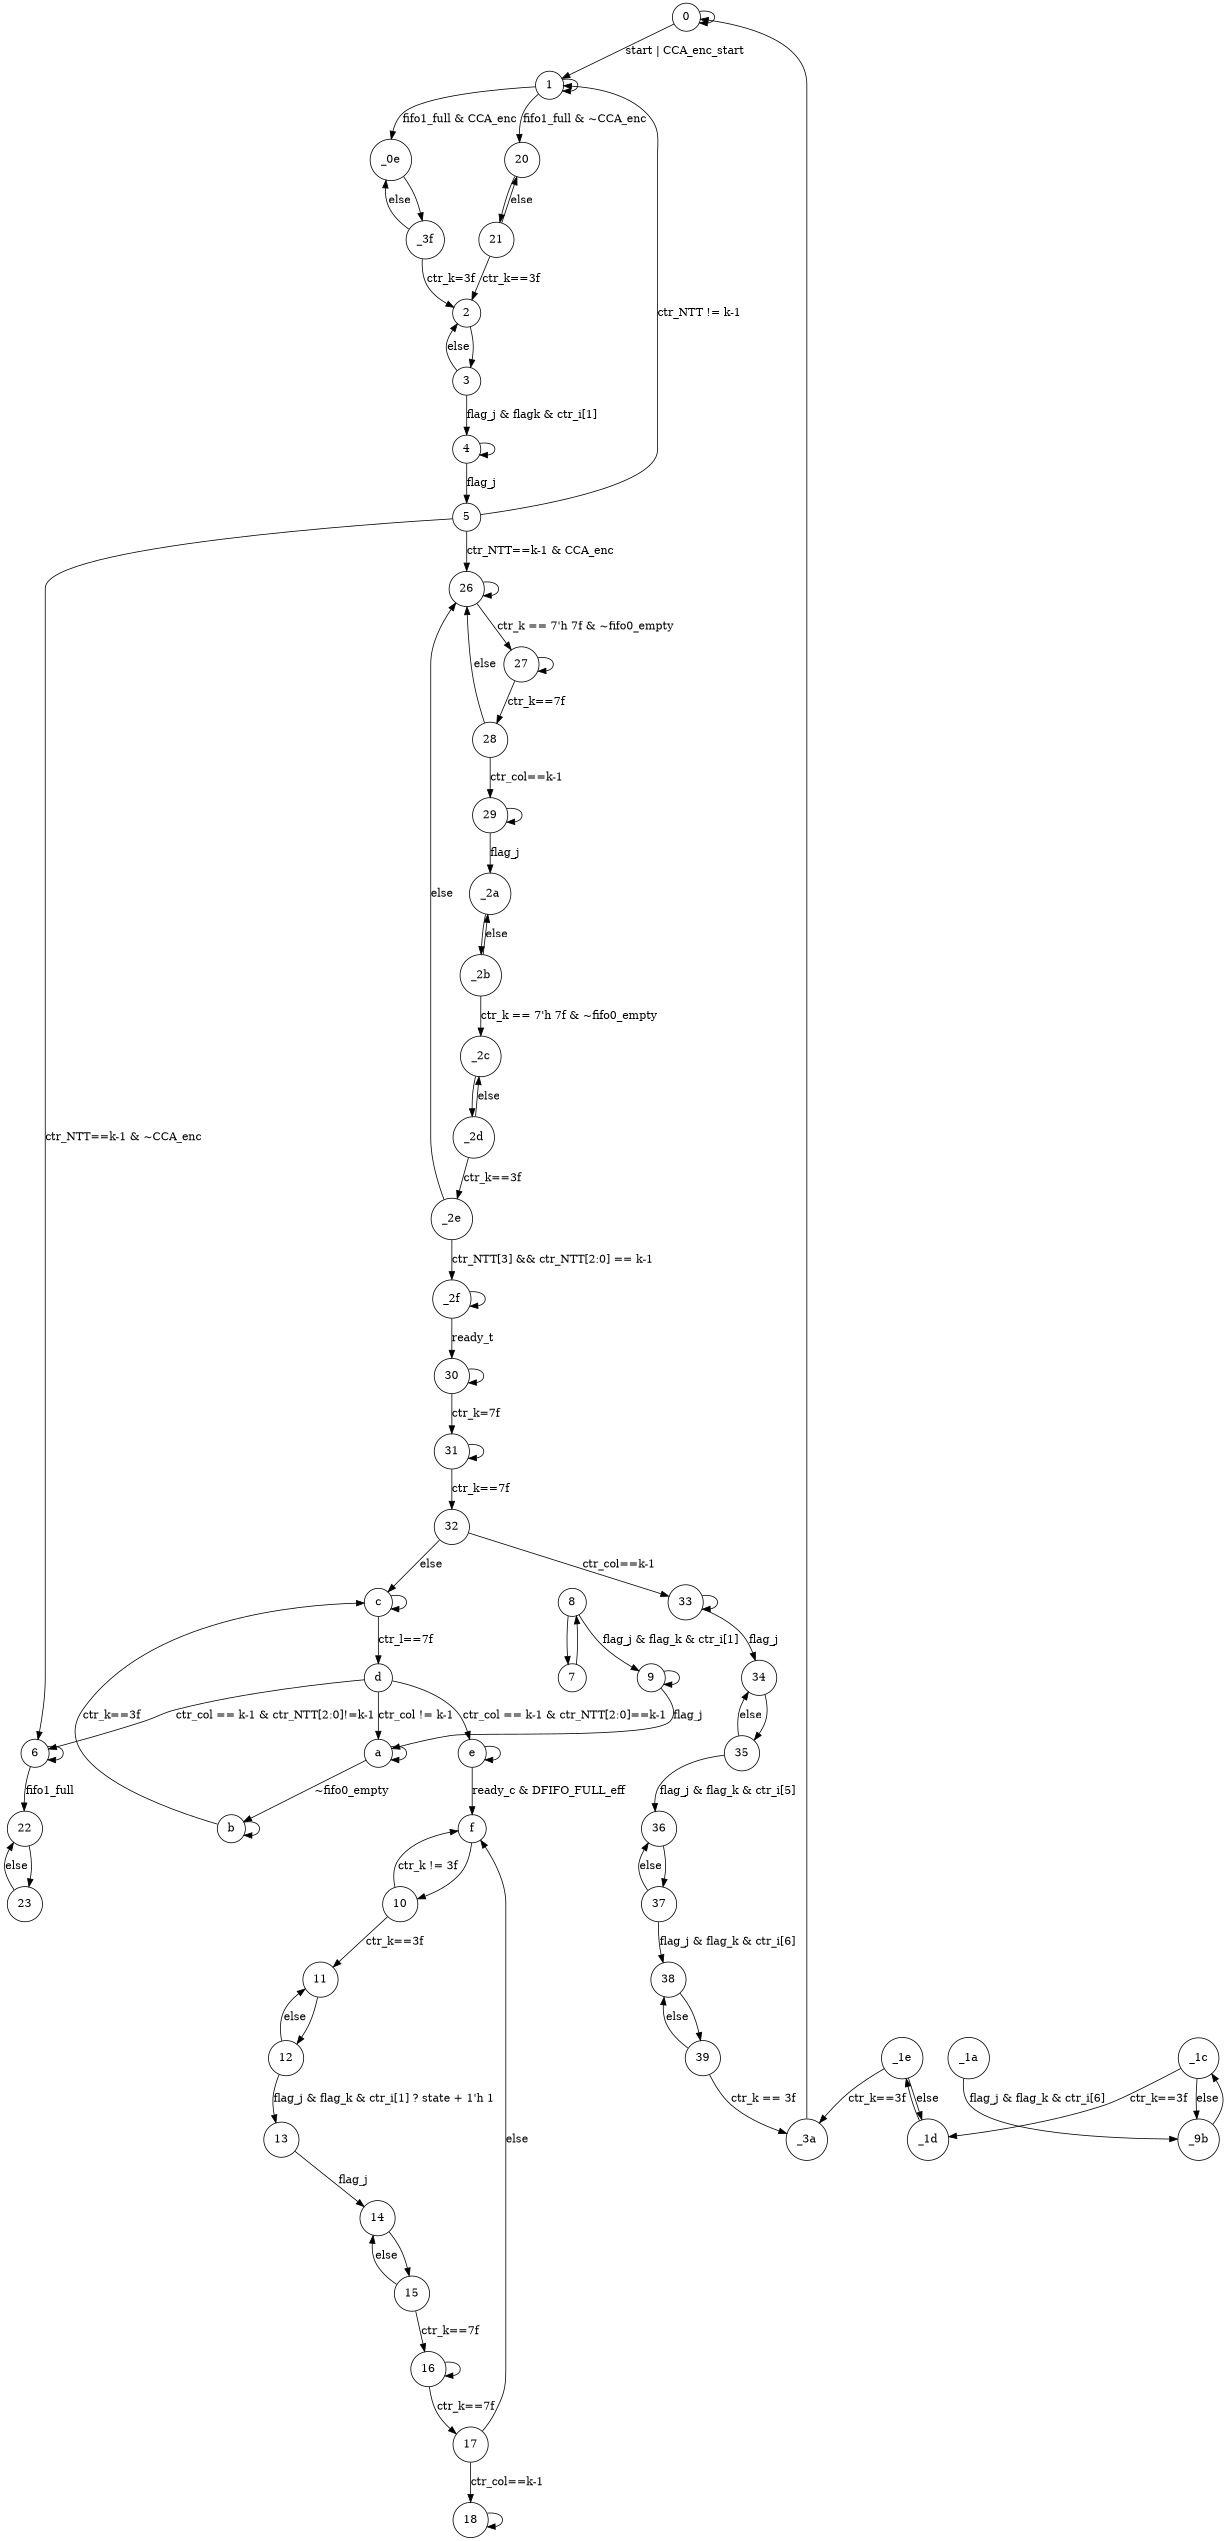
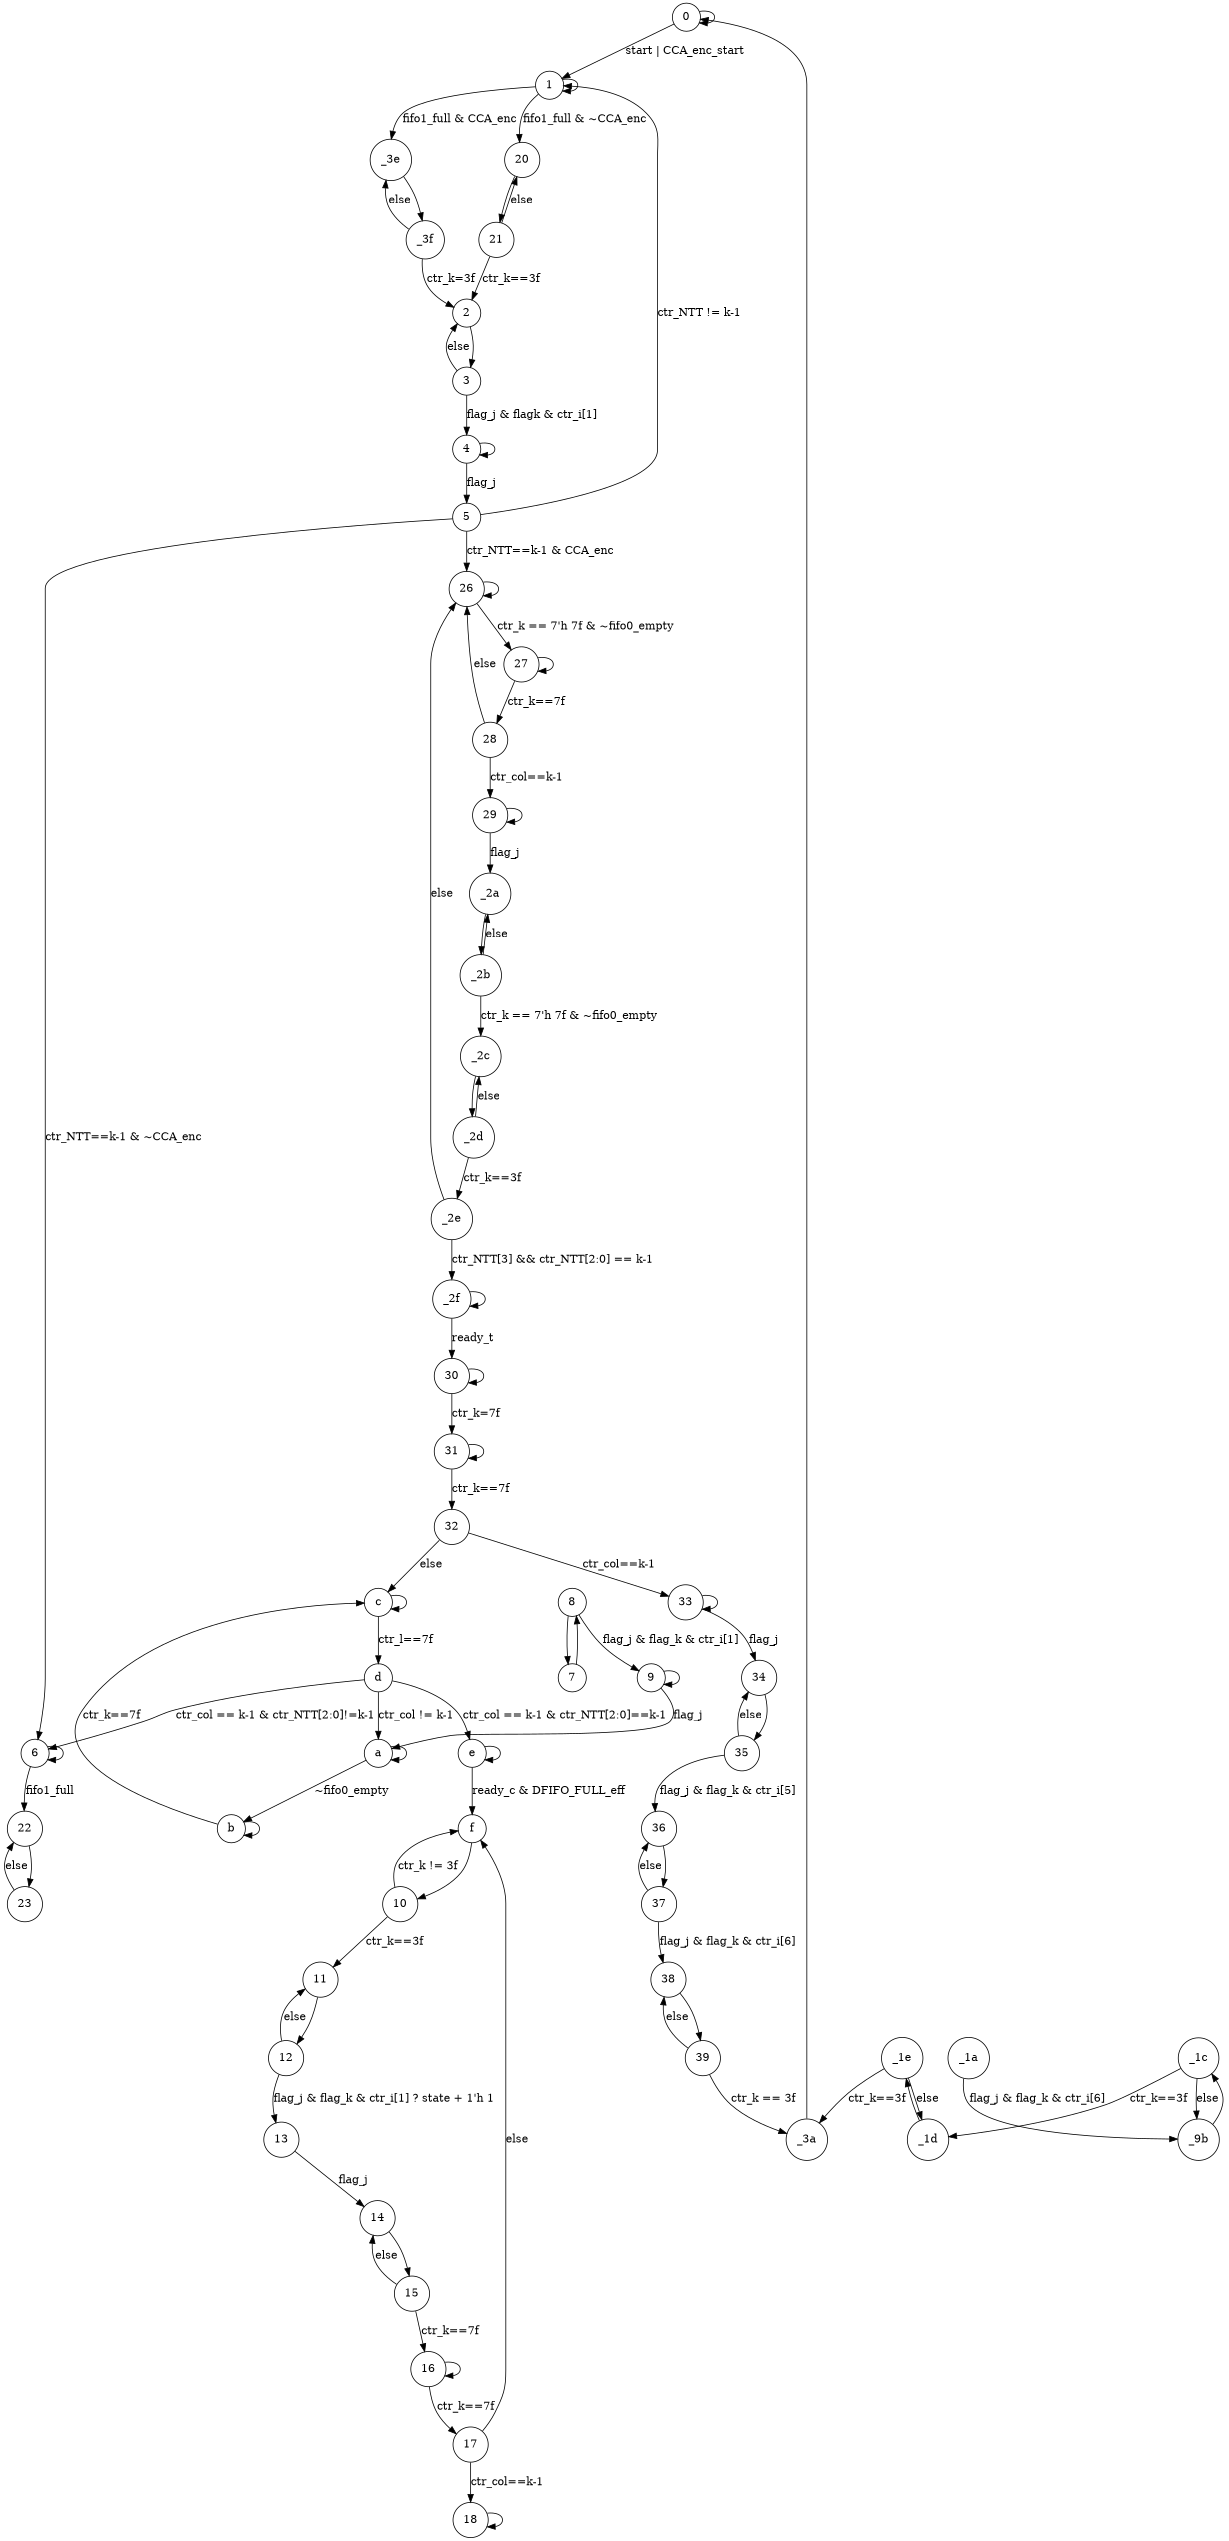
(391, 160) -> (391, 160)
(112, 1716) -> (112, 1716)
